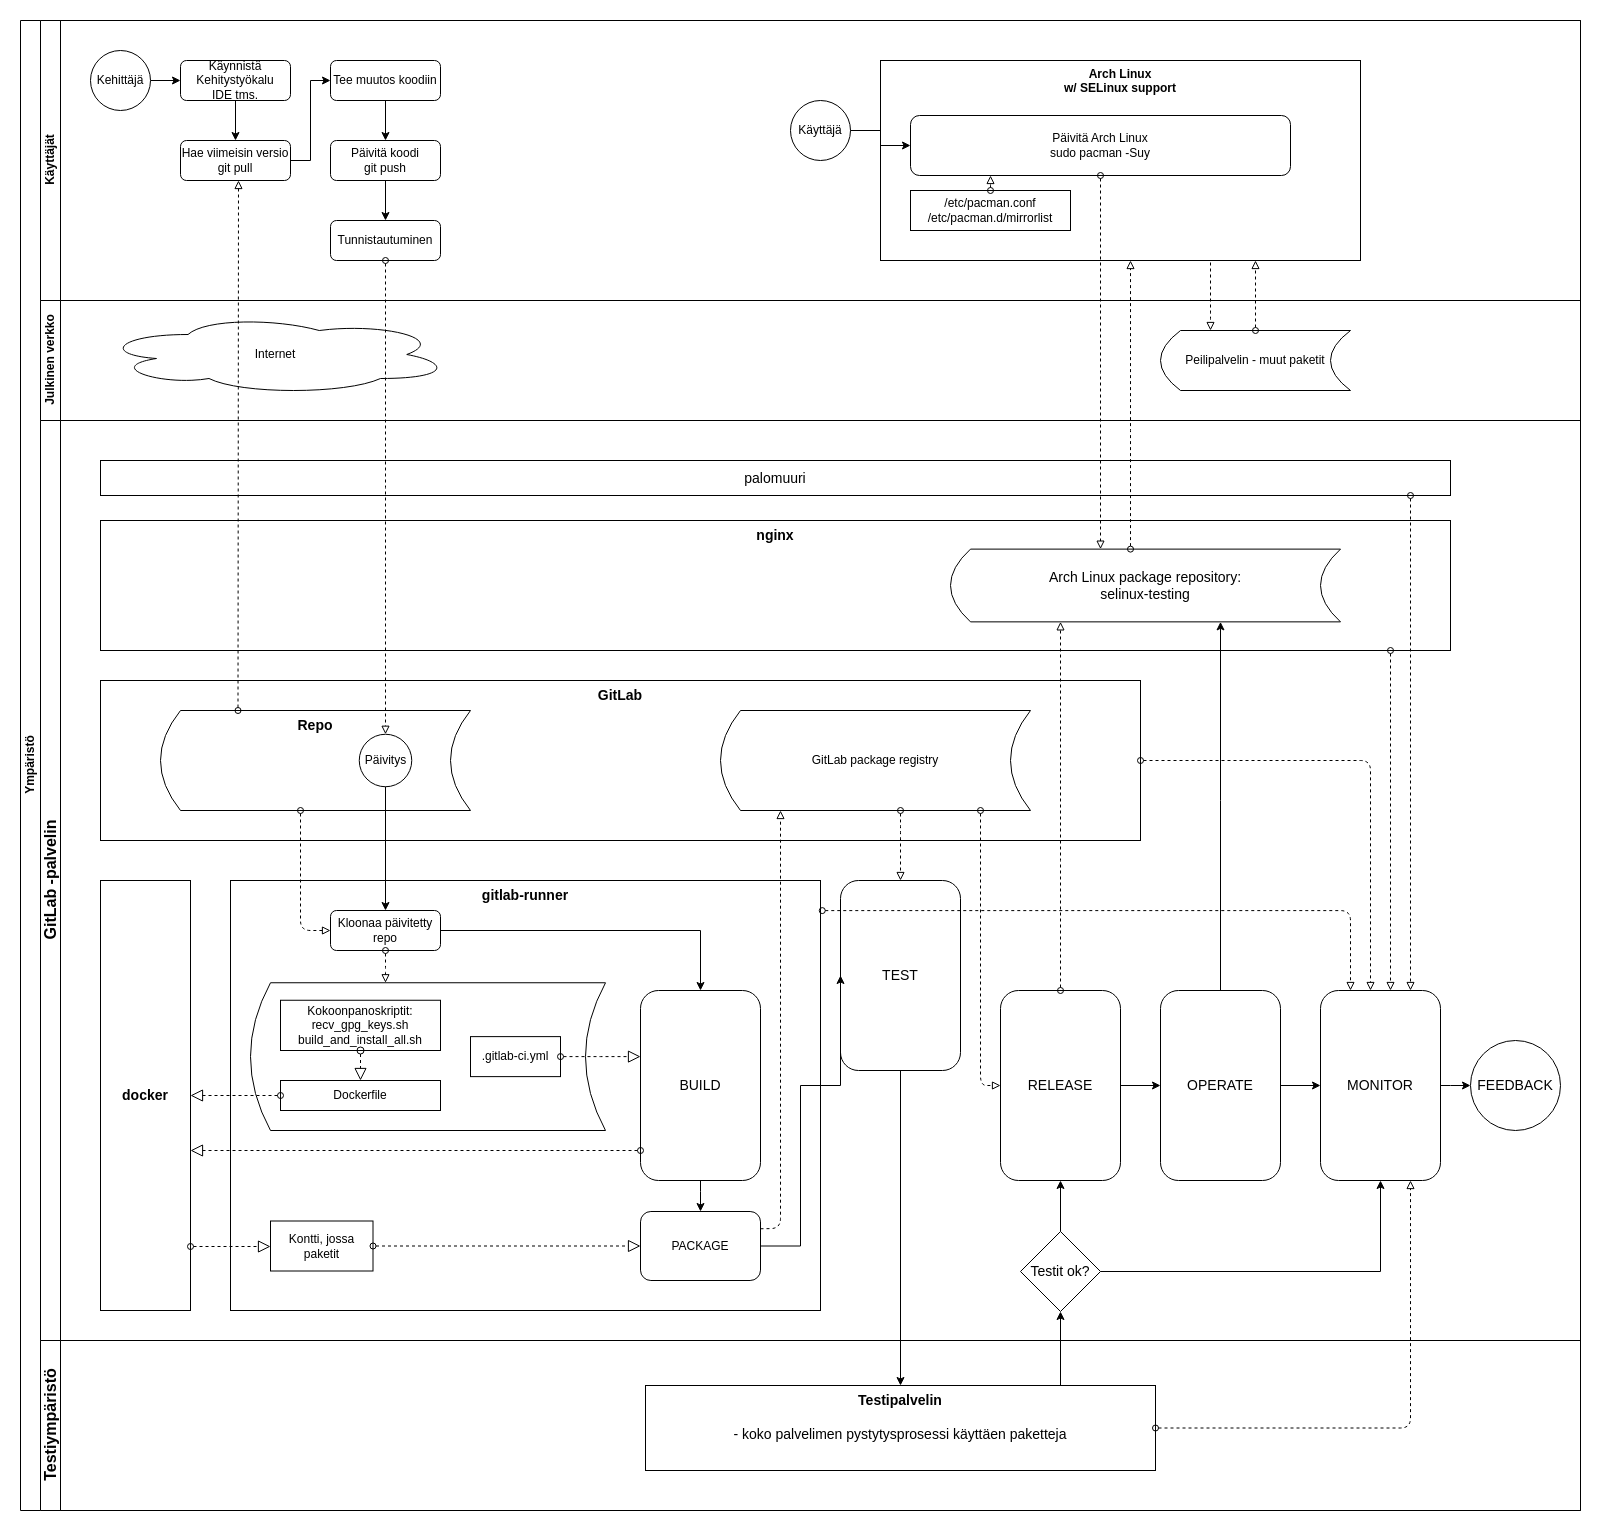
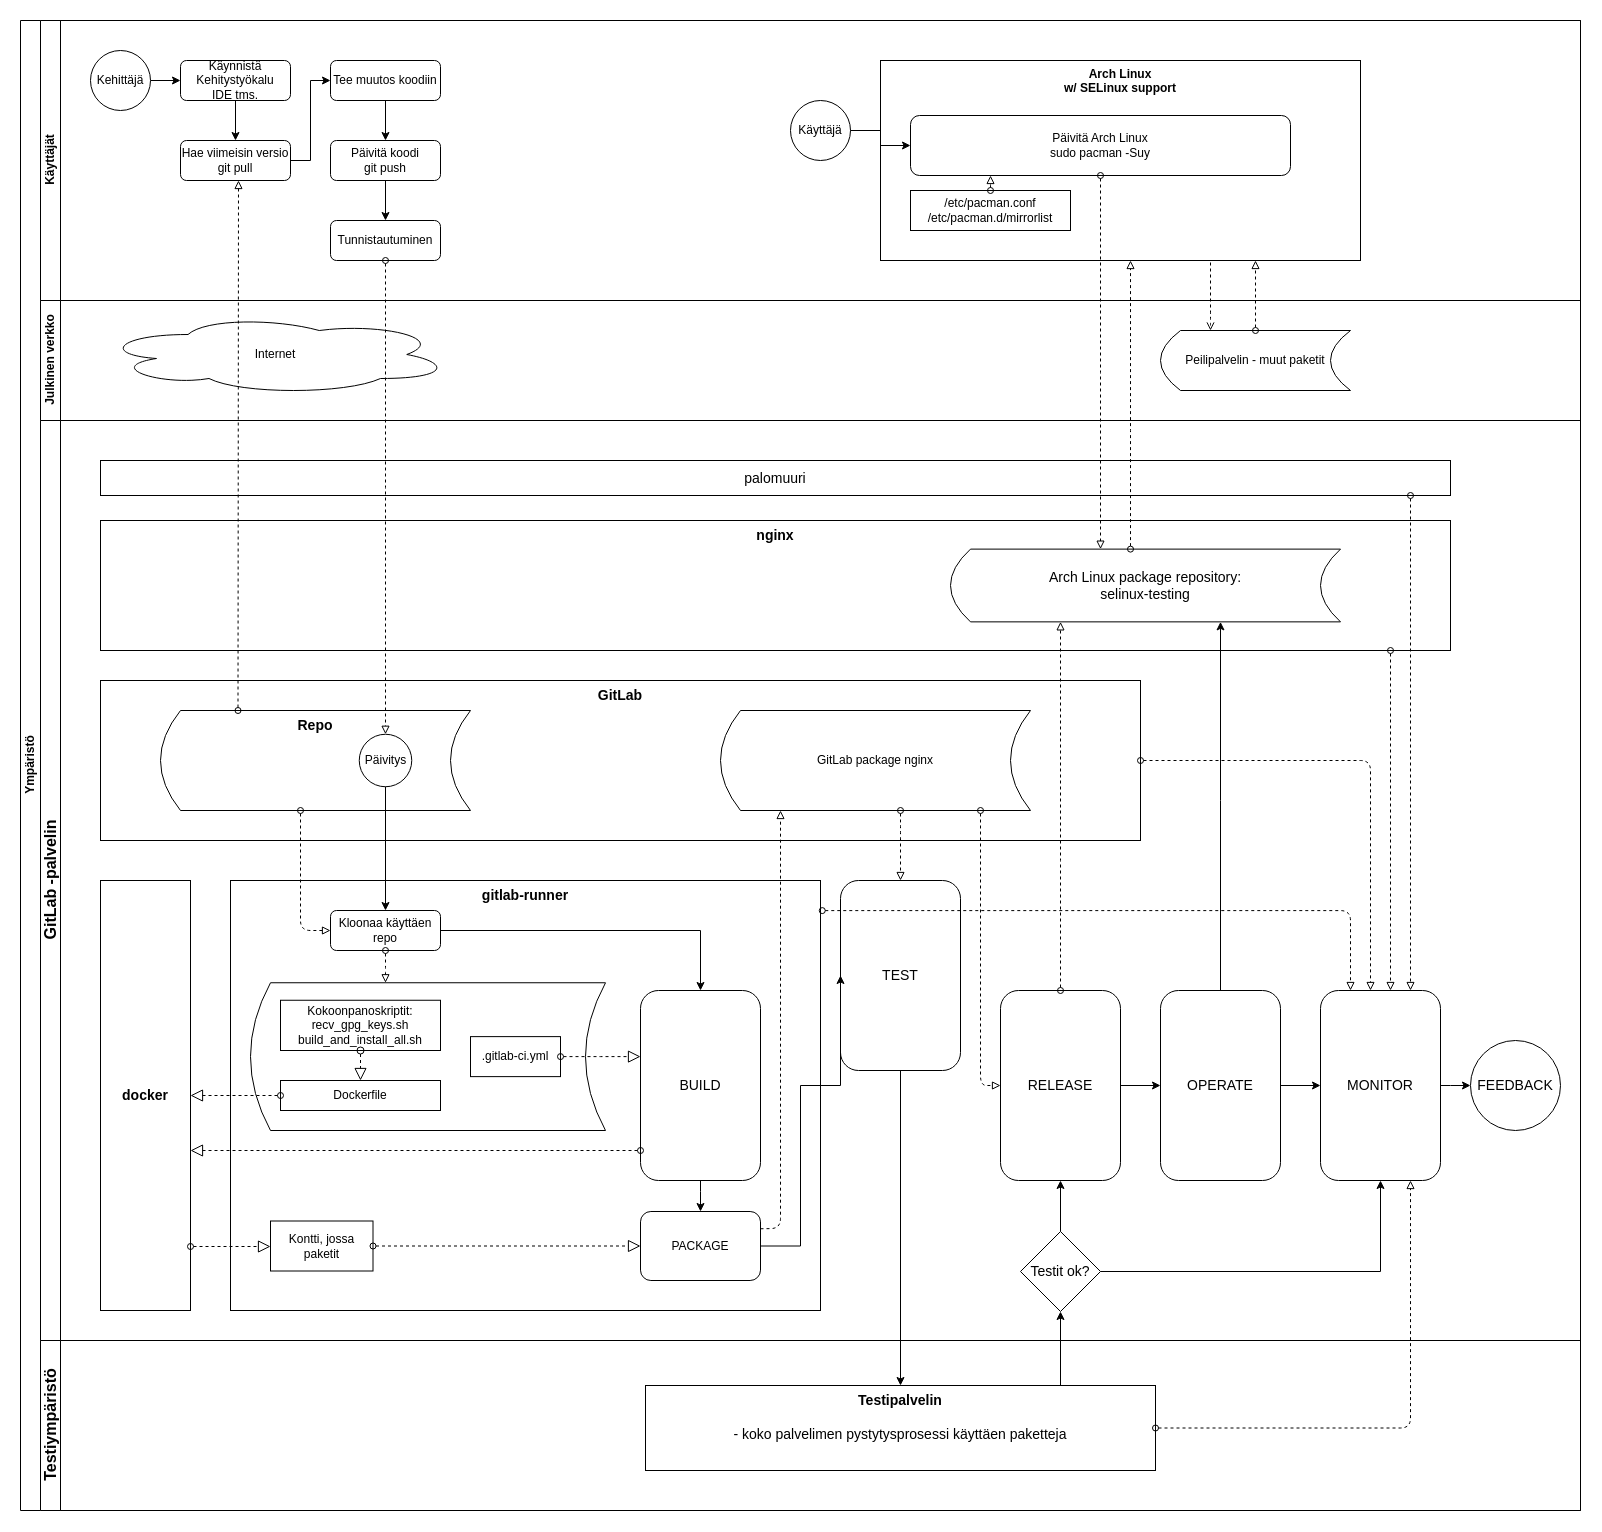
(1211, 321) -> (1211, 324)
(876, 761) -> (876, 761)
(386, 931) -> (386, 931)
